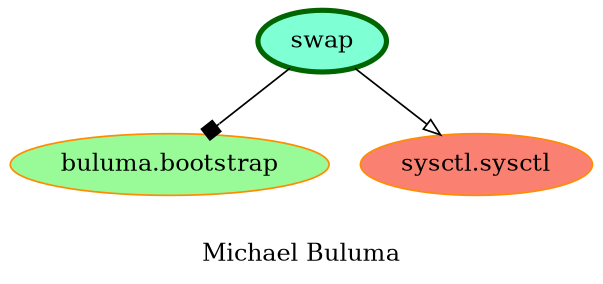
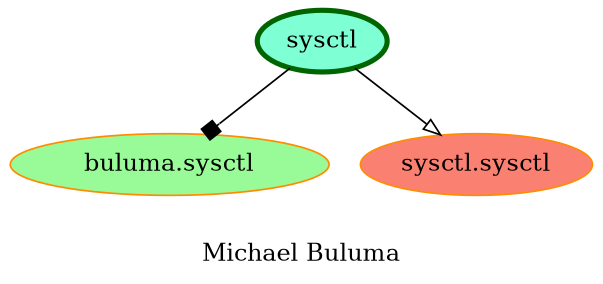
(322, 41) -> (322, 41)
(170, 165) -> (170, 165)
